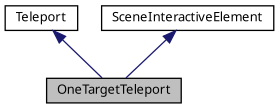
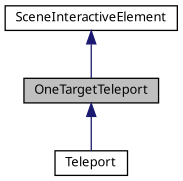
(82, 59) -> (91, 134)
